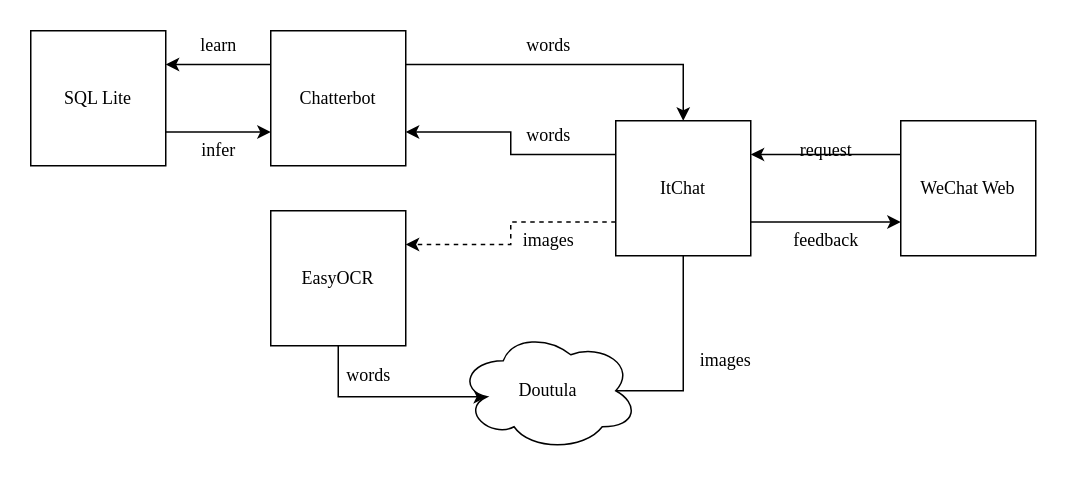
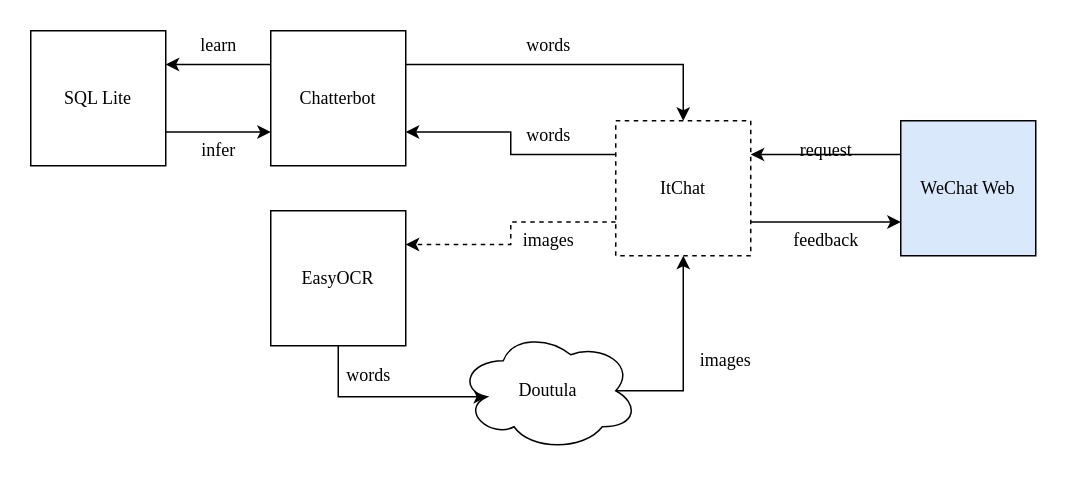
(683, 188) -> (683, 188)
(968, 188) -> (968, 188)
(683, 262) -> (683, 267)
